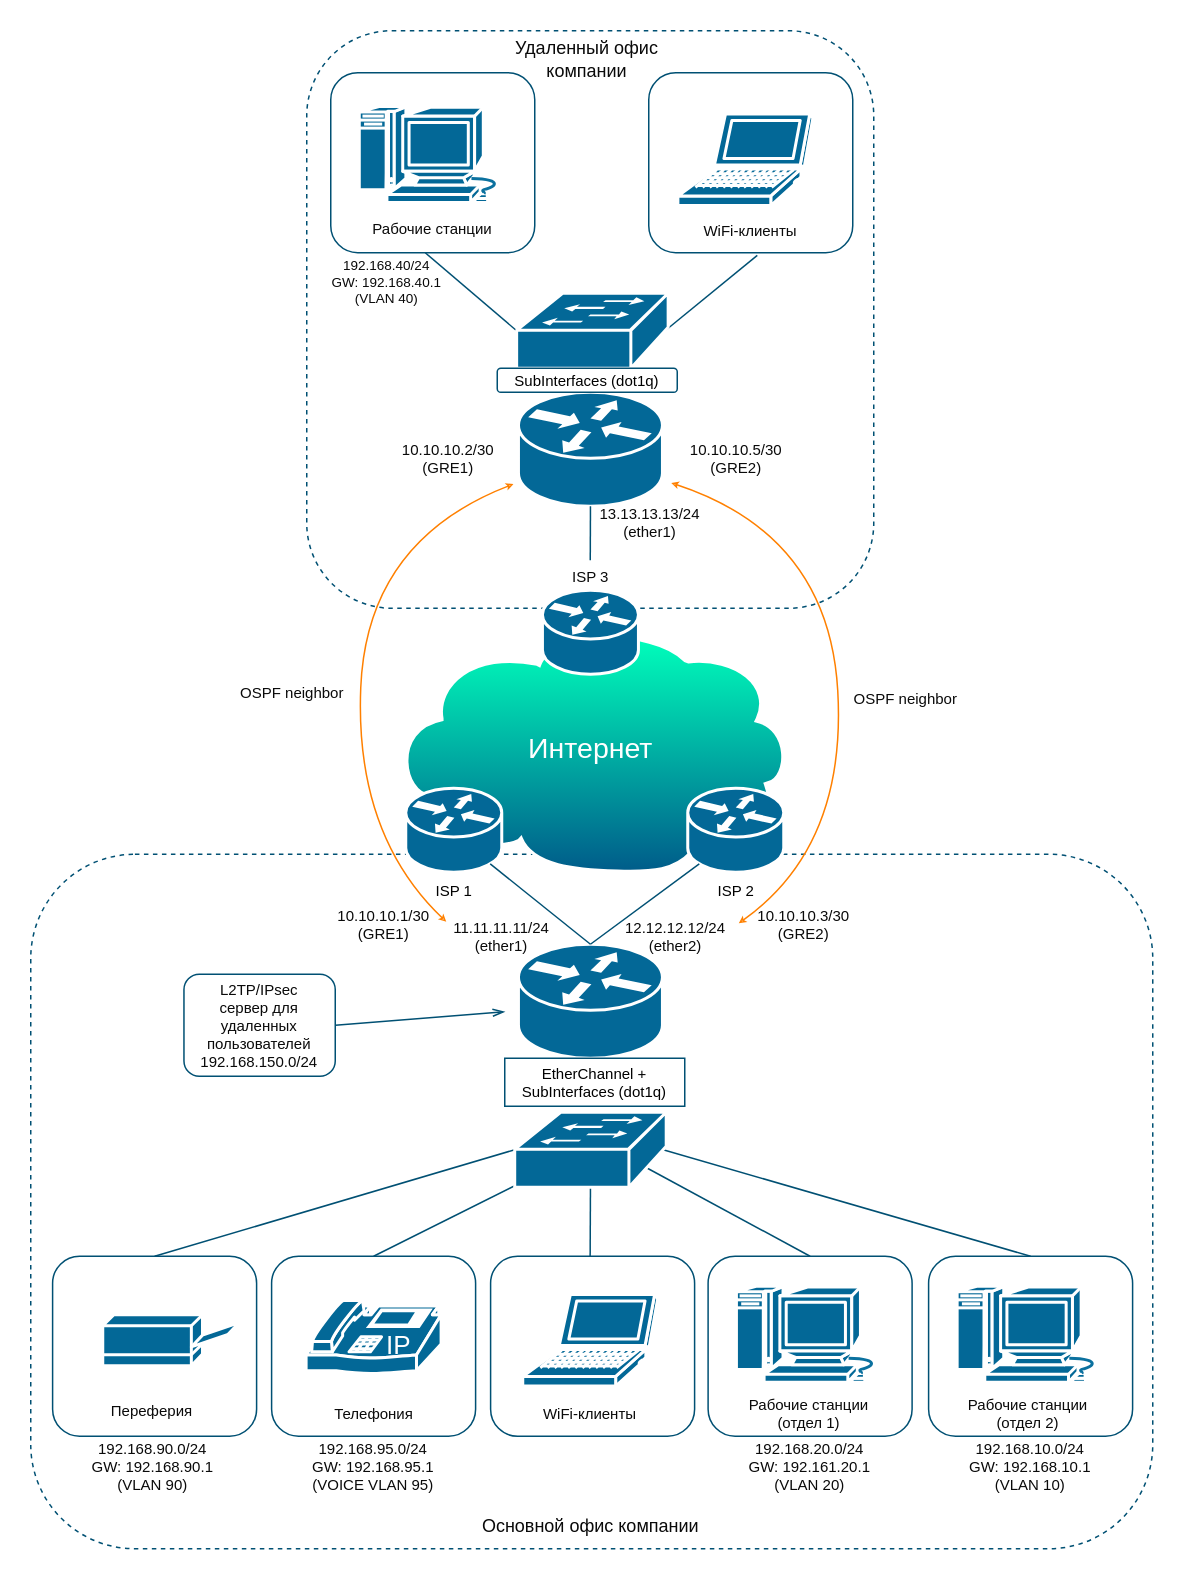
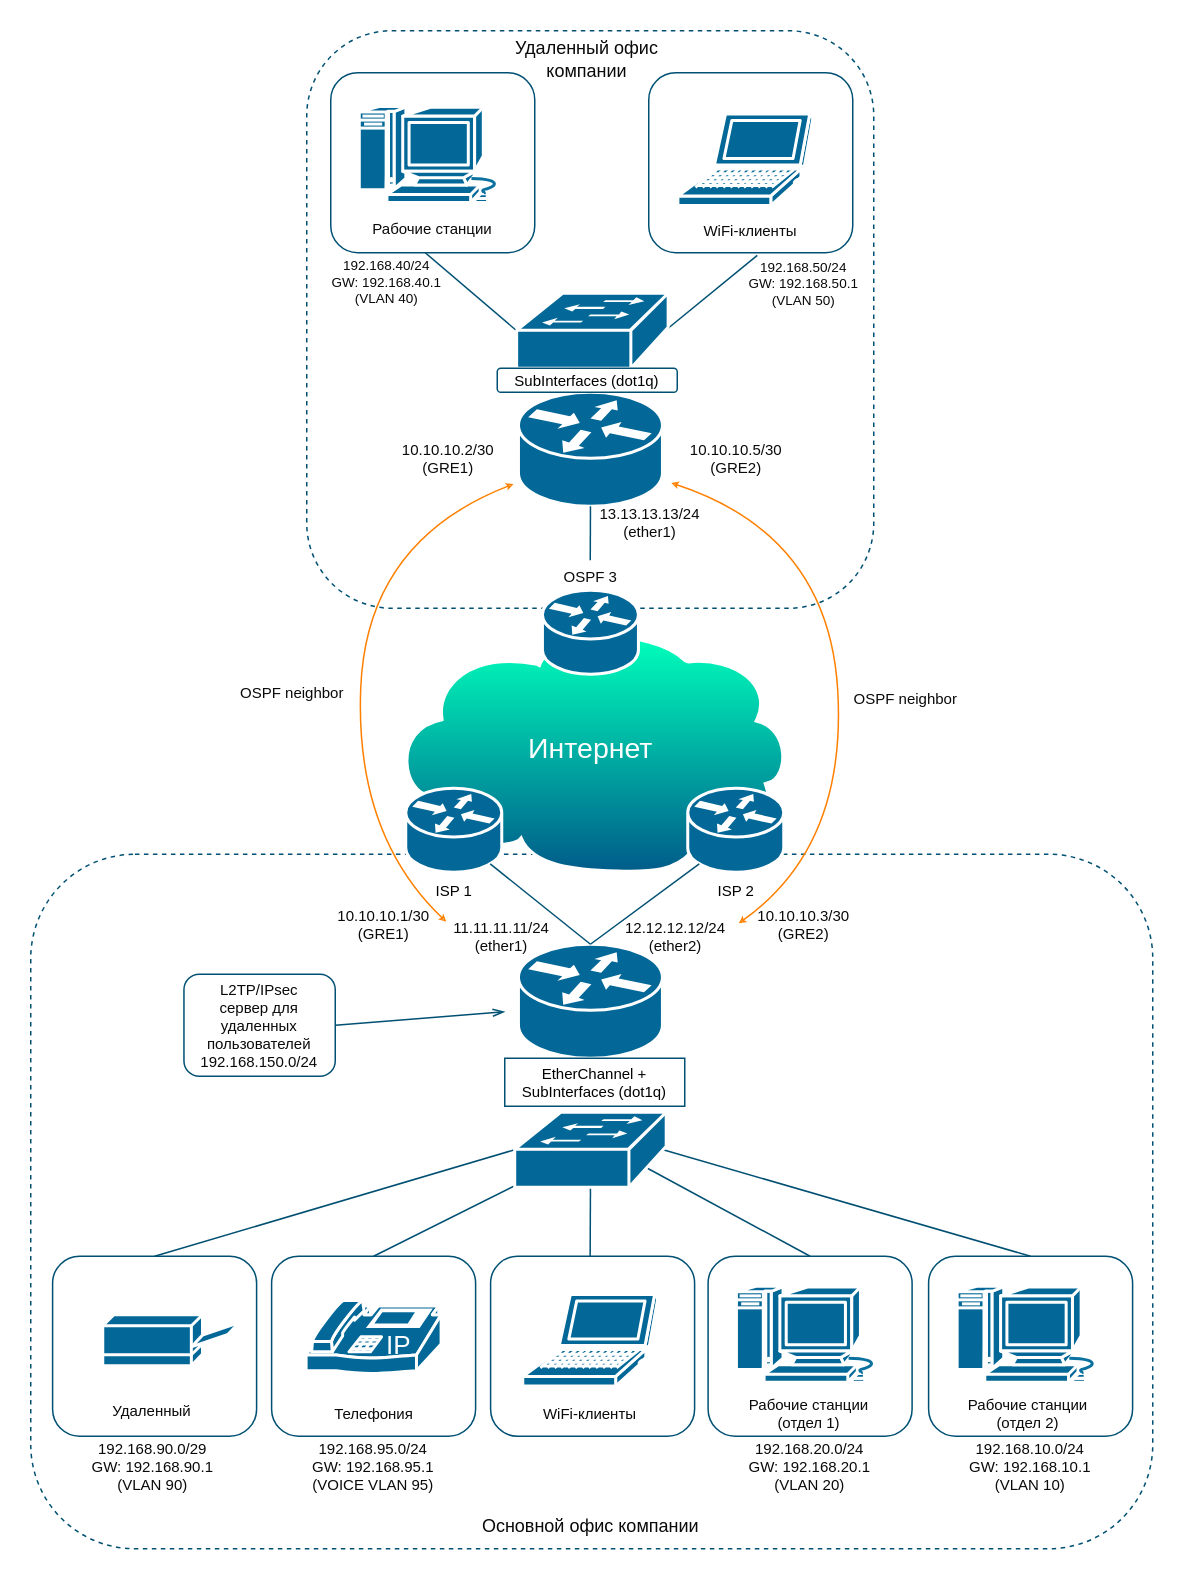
none -> (804, 284)
(591, 577) -> (591, 577)
(152, 1411) -> (152, 1411)
(153, 1466) -> (153, 1466)
(810, 1466) -> (810, 1466)
